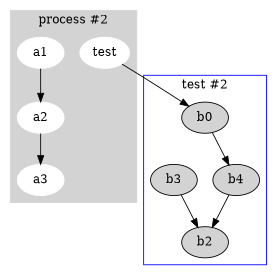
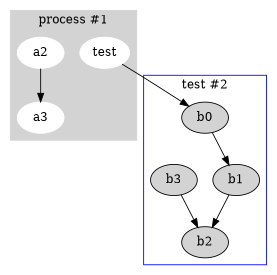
(74, 20) -> (74, 20)
(41, 53) -> none
(236, 180) -> (236, 180)
